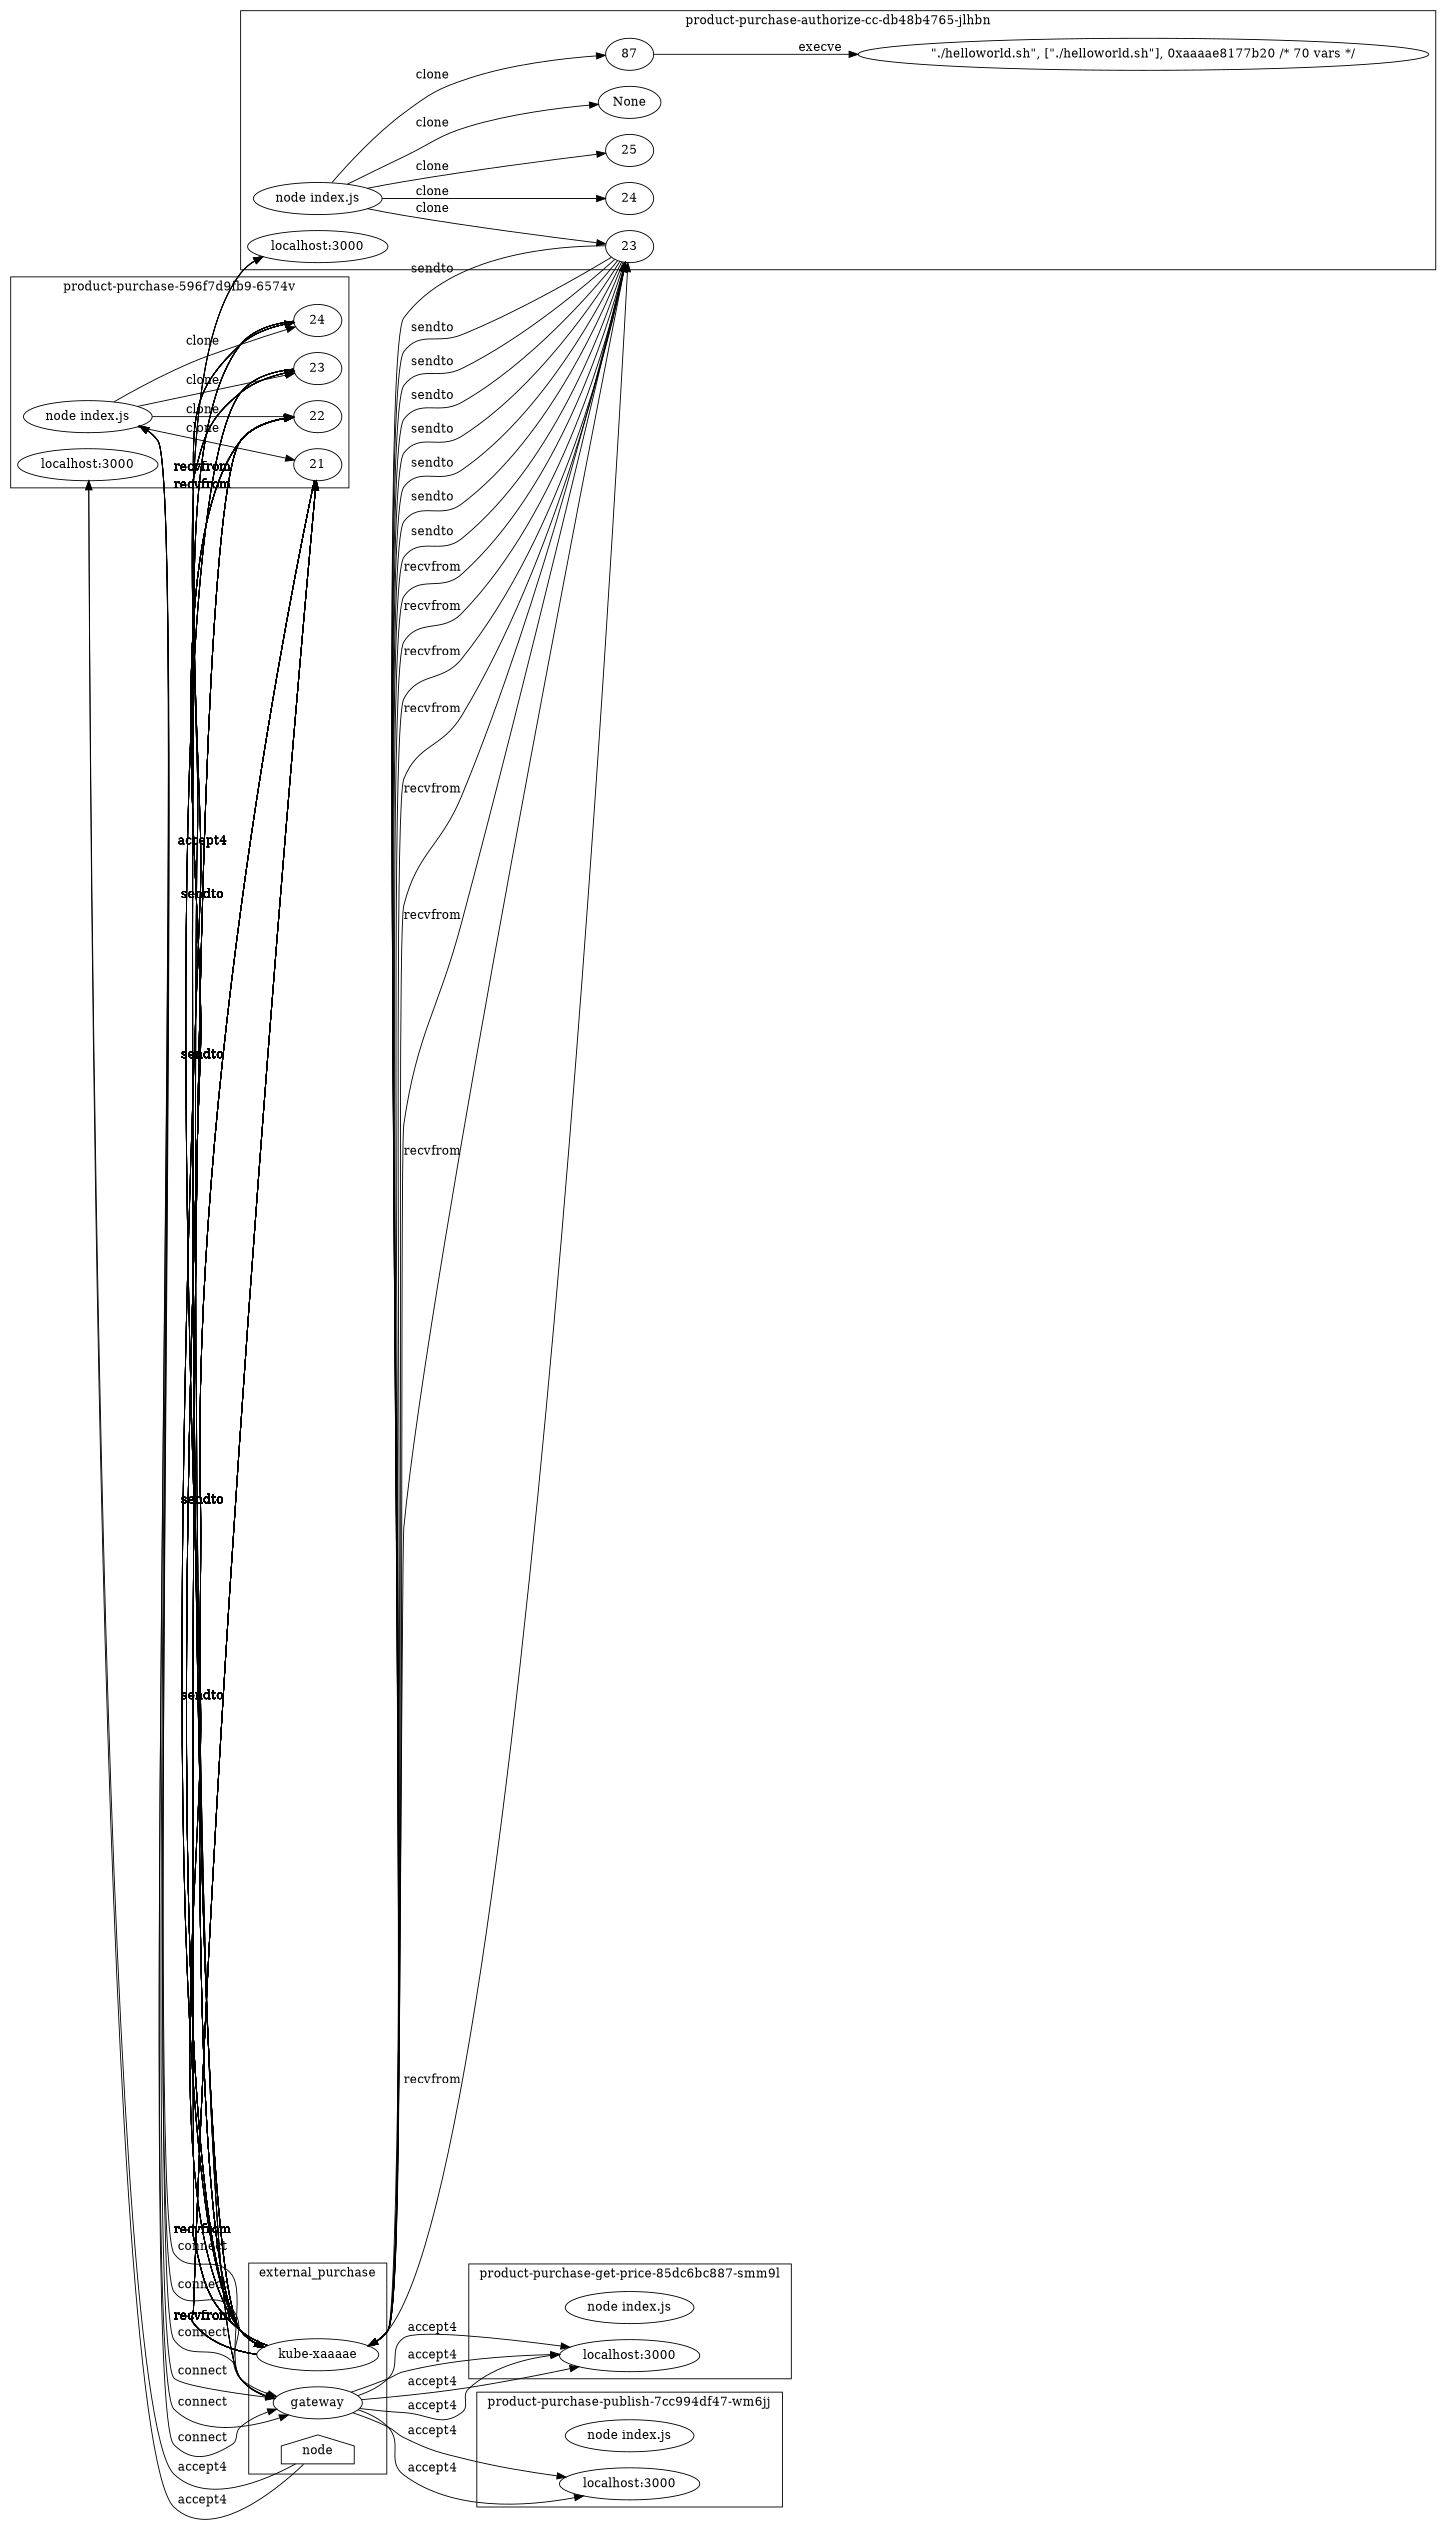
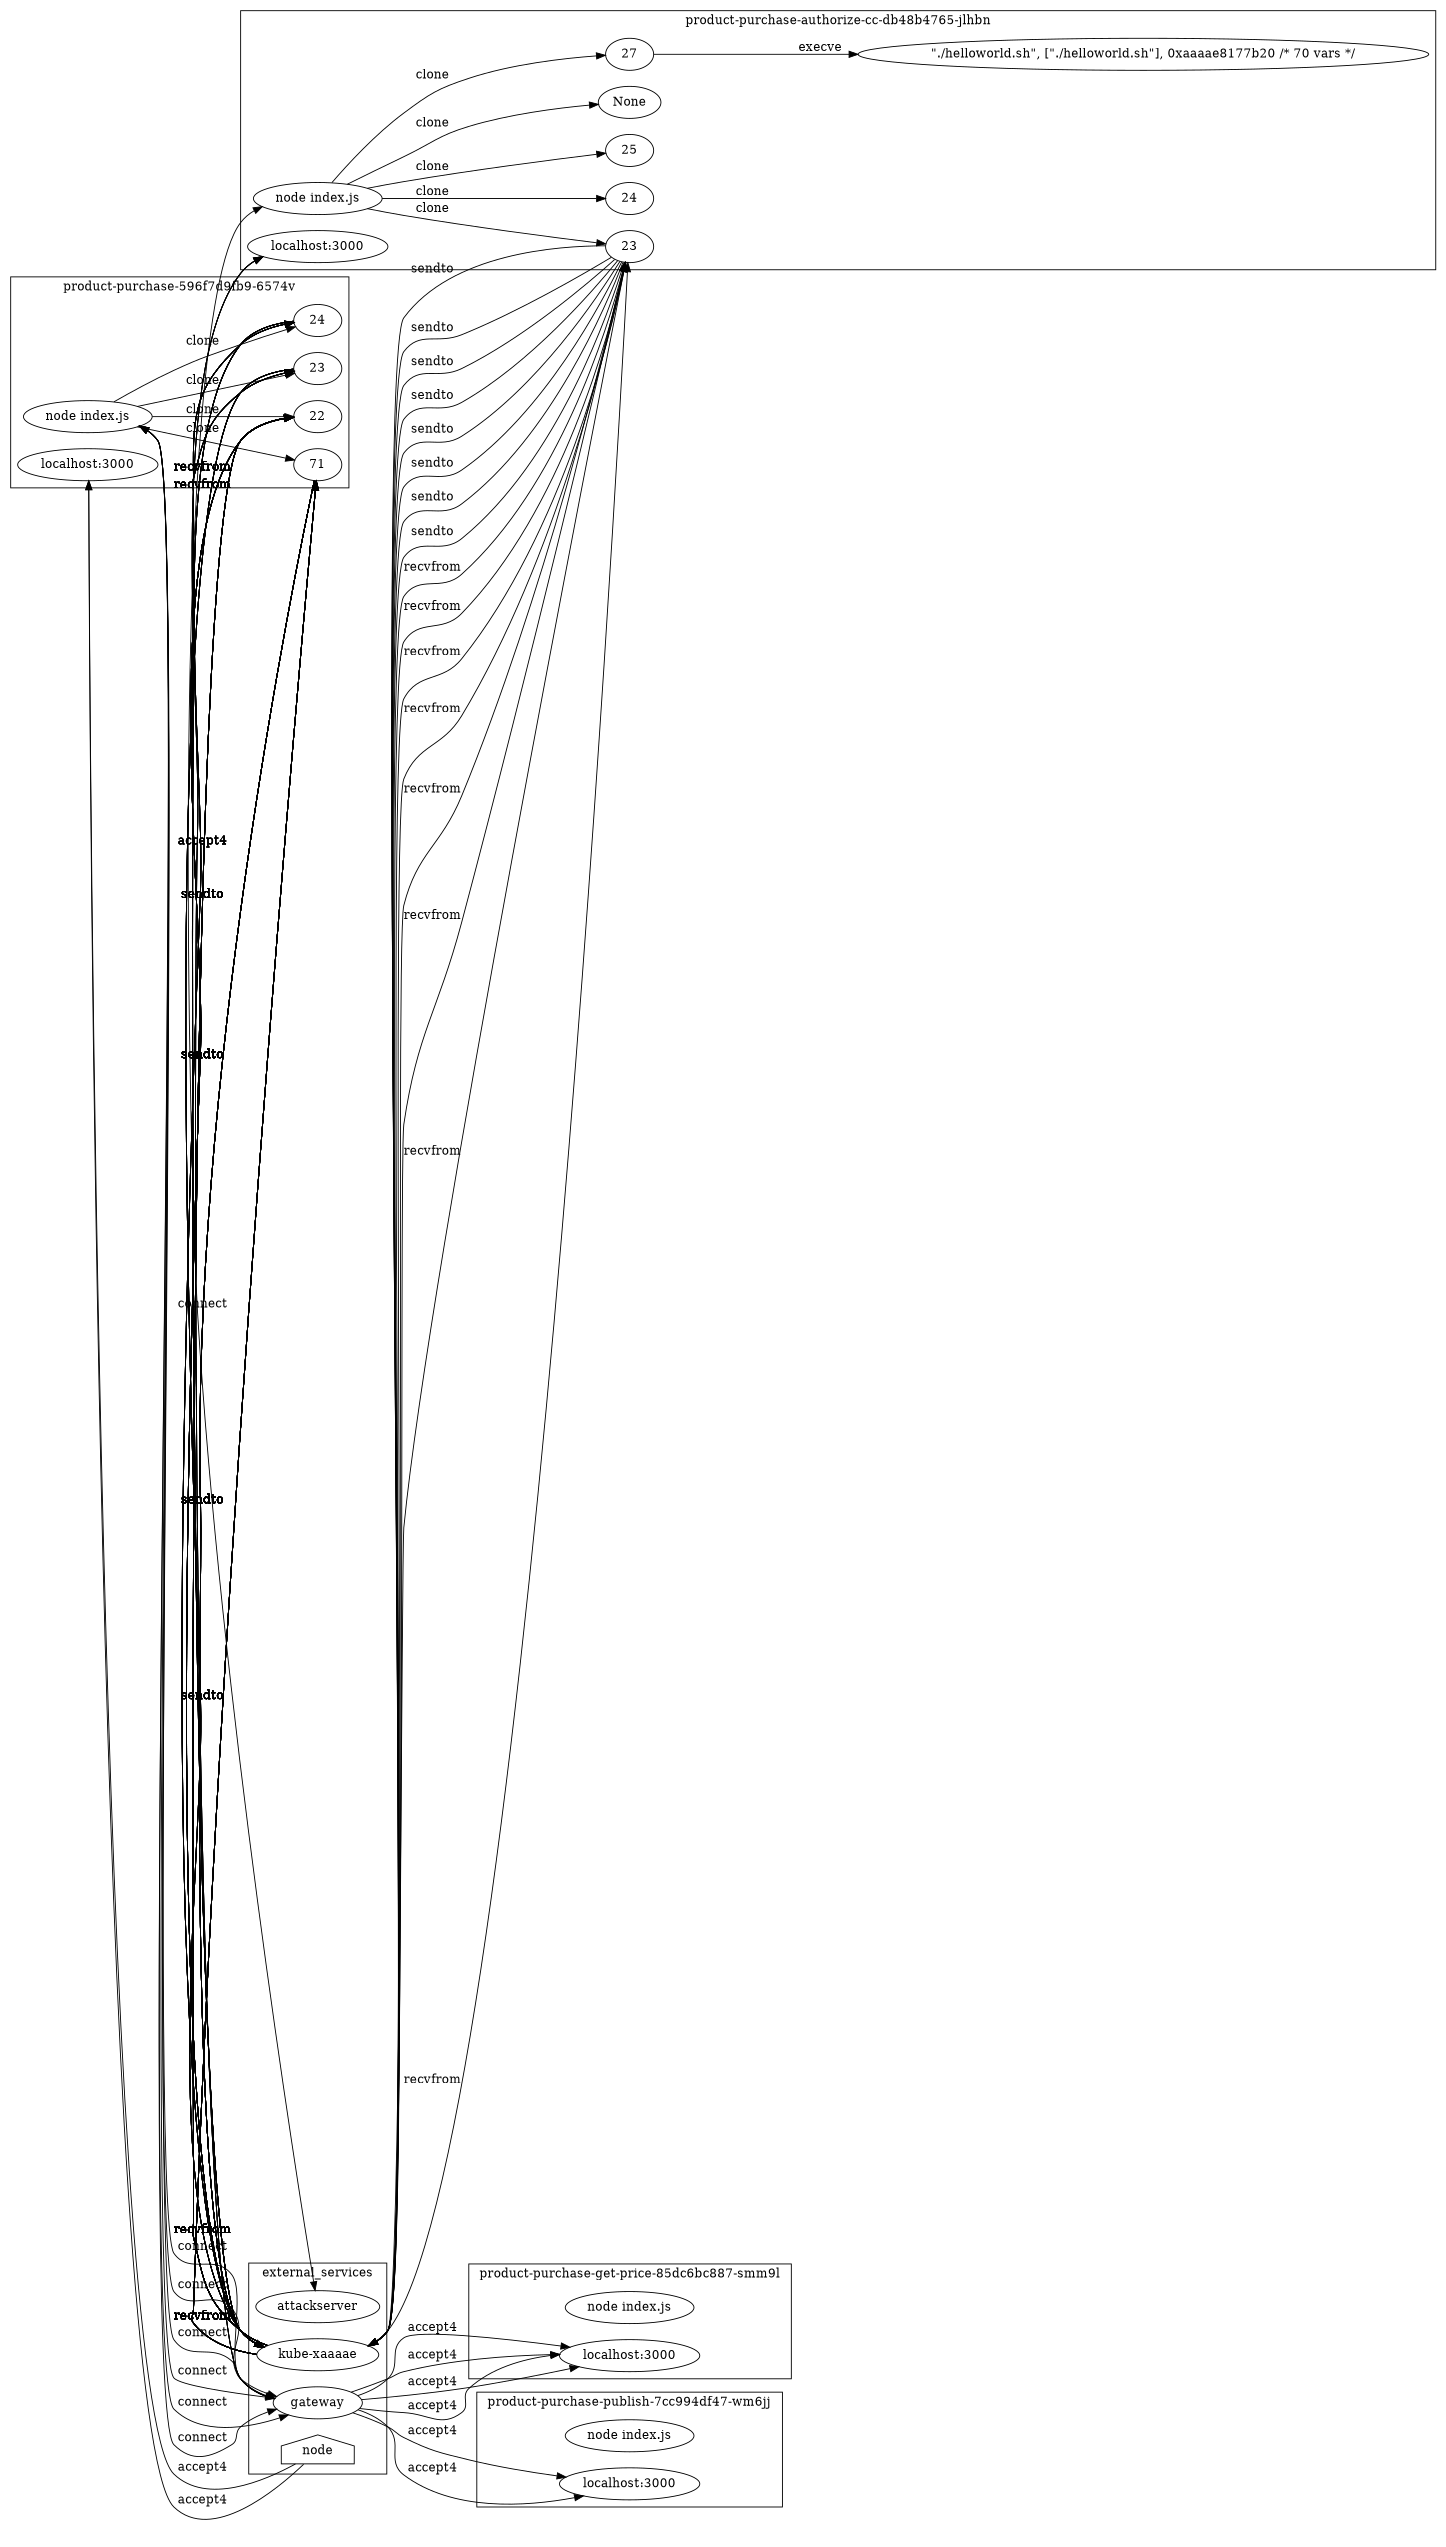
(630, 54) -> (630, 54)
(318, 465) -> (318, 465)
(318, 2273) -> (318, 2273)
none -> (318, 2307)
